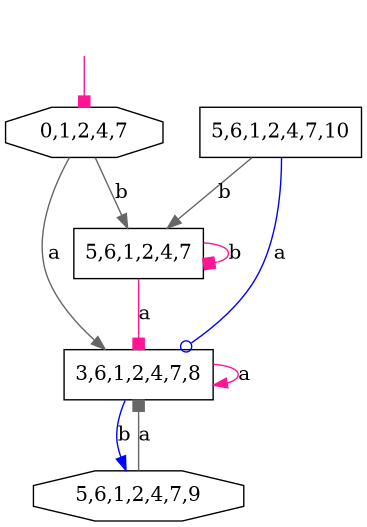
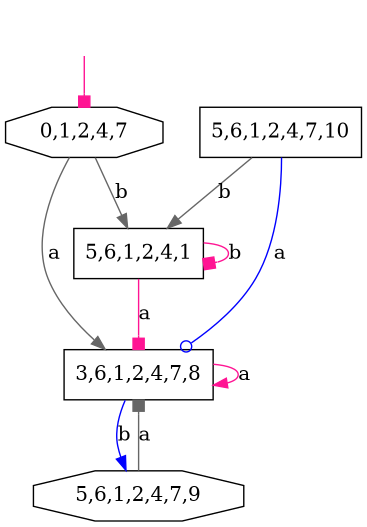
(139, 254) -> (139, 254)
